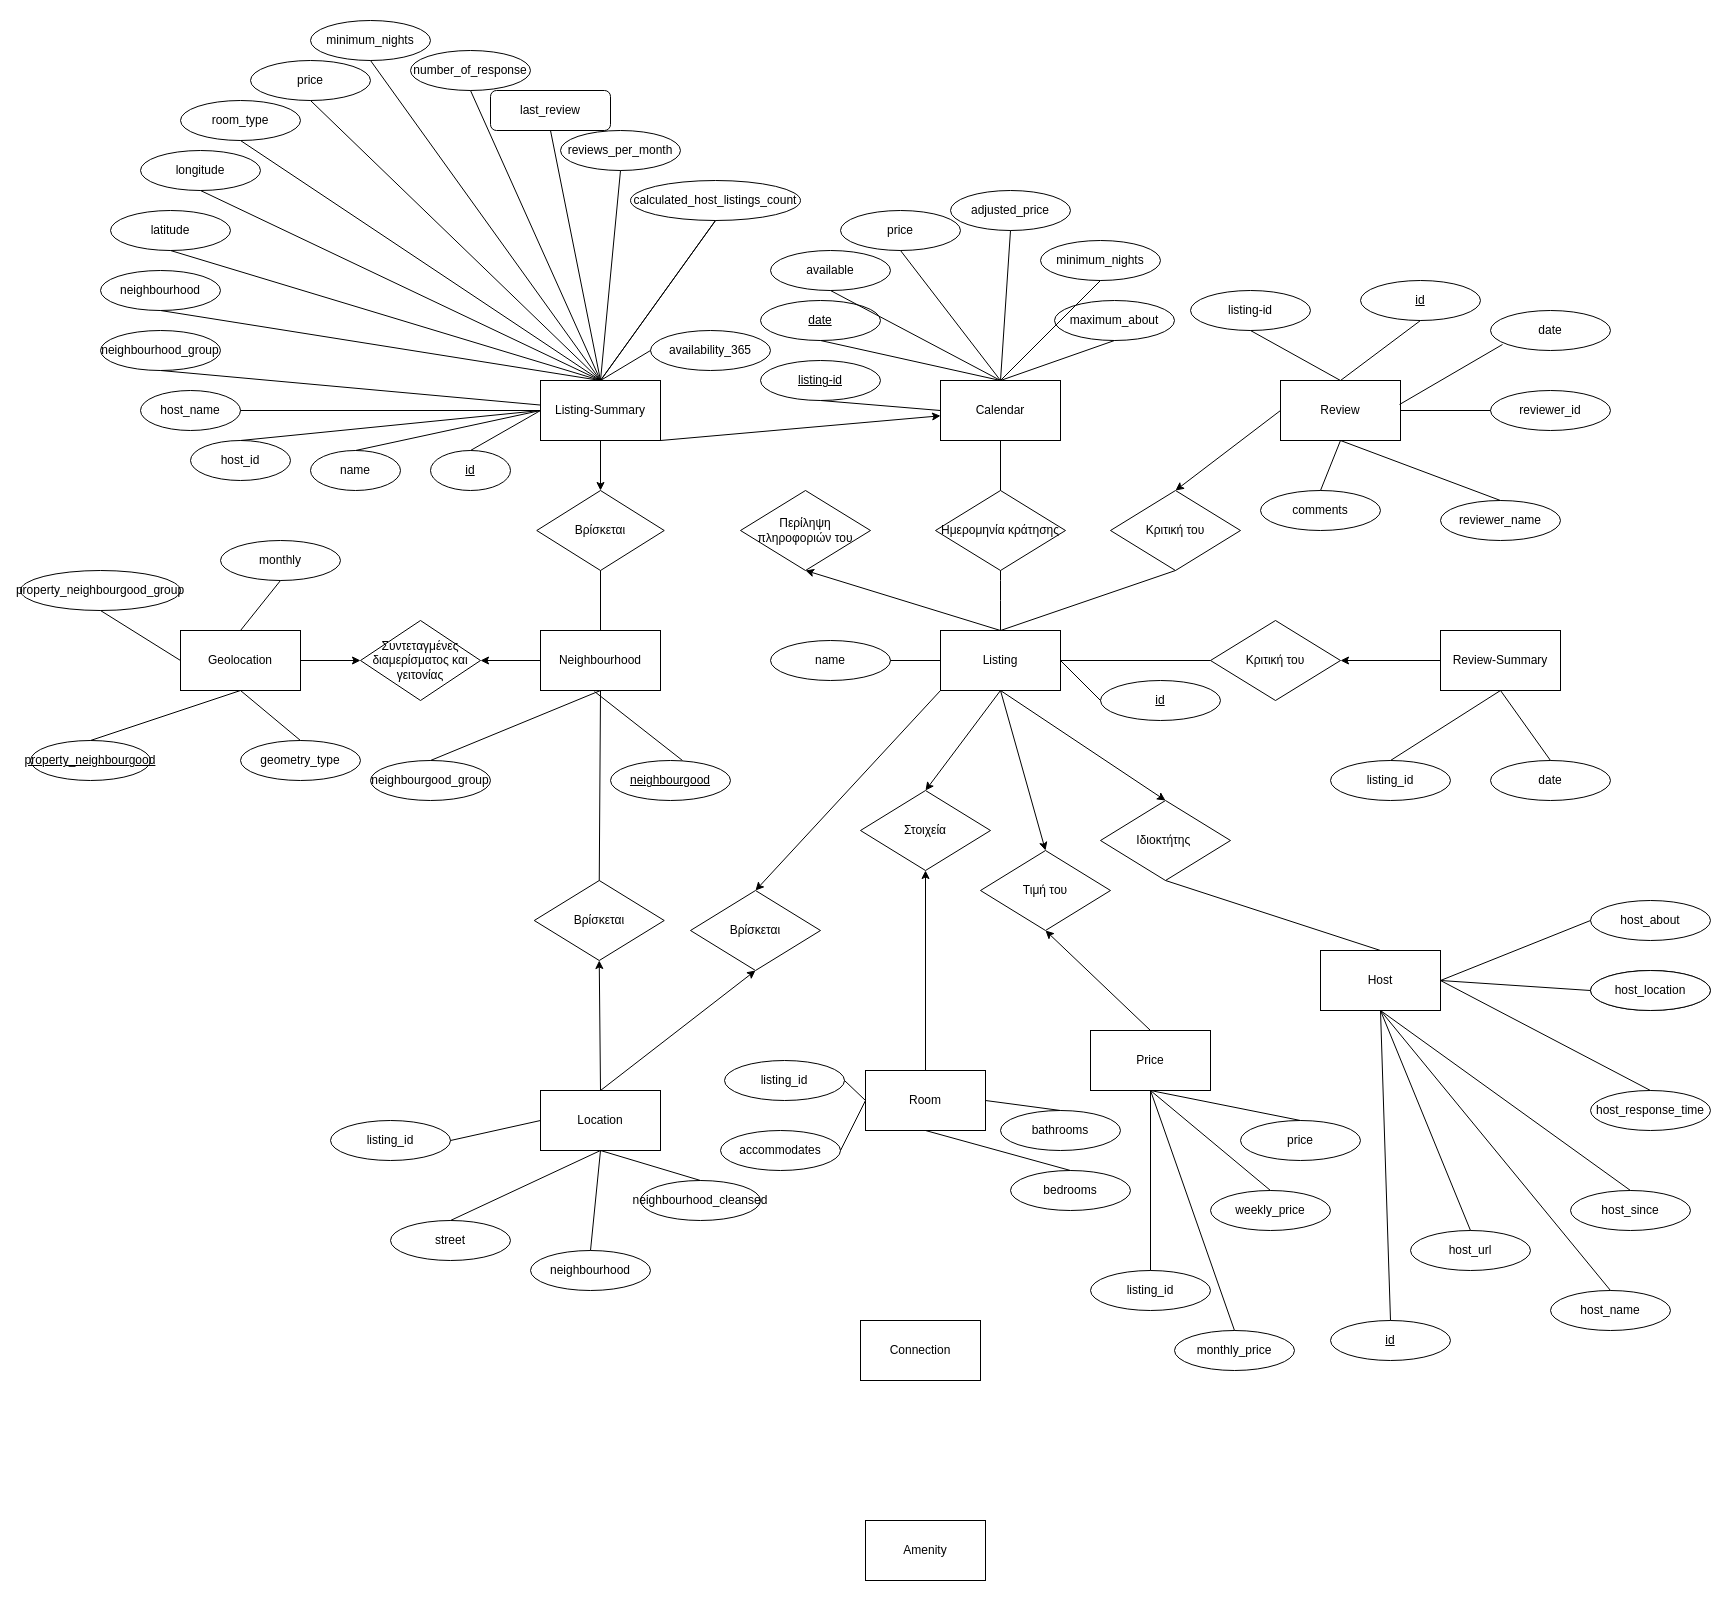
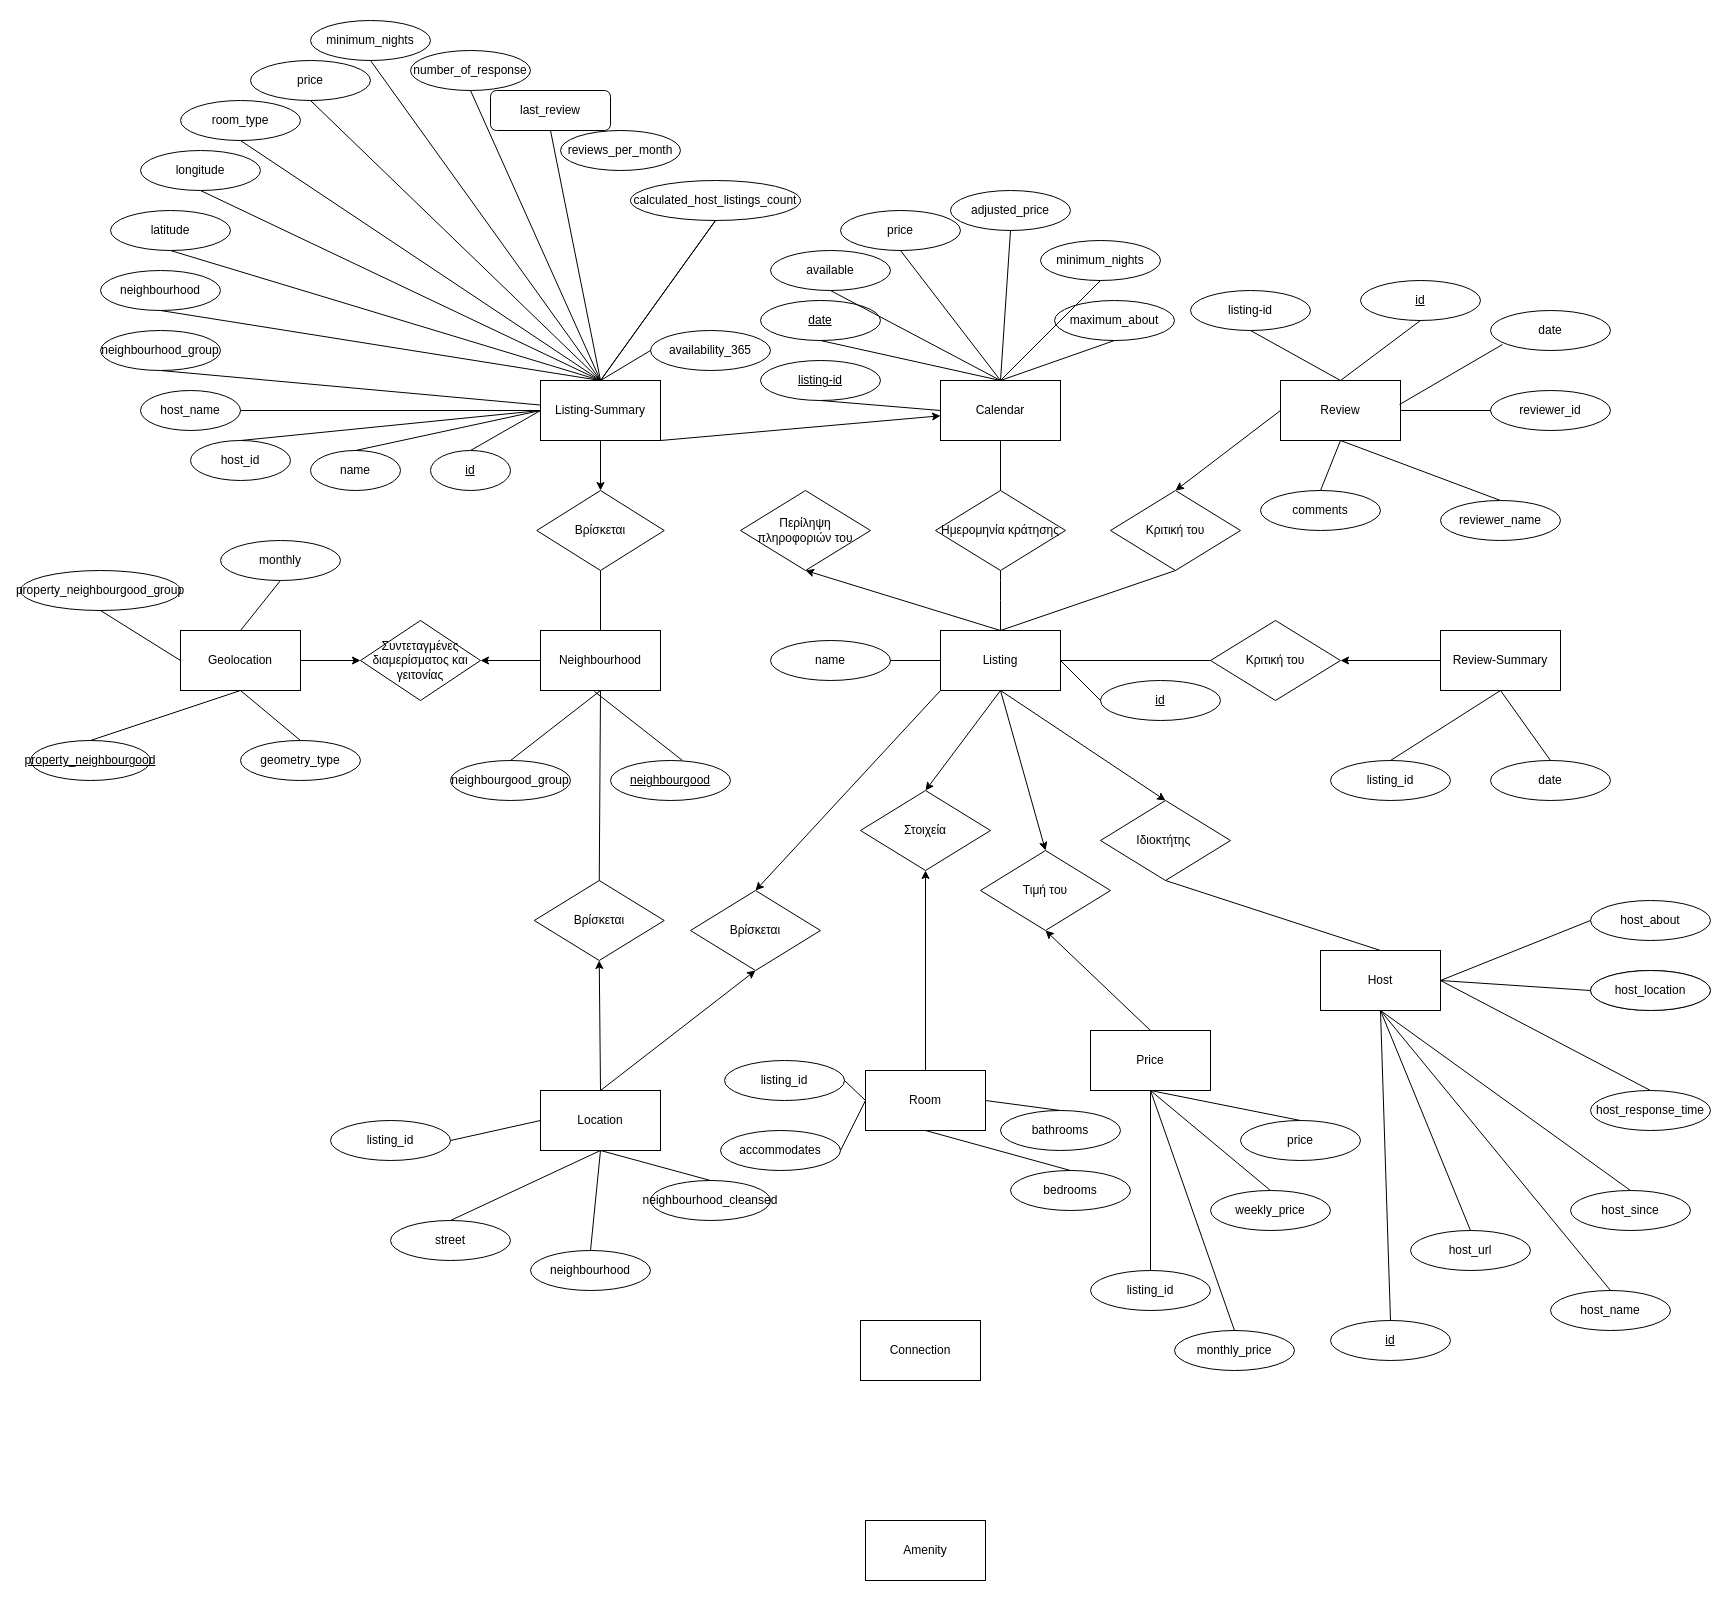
(611, 273) -> none
(431, 781) -> (511, 781)
(701, 1201) -> (711, 1201)
